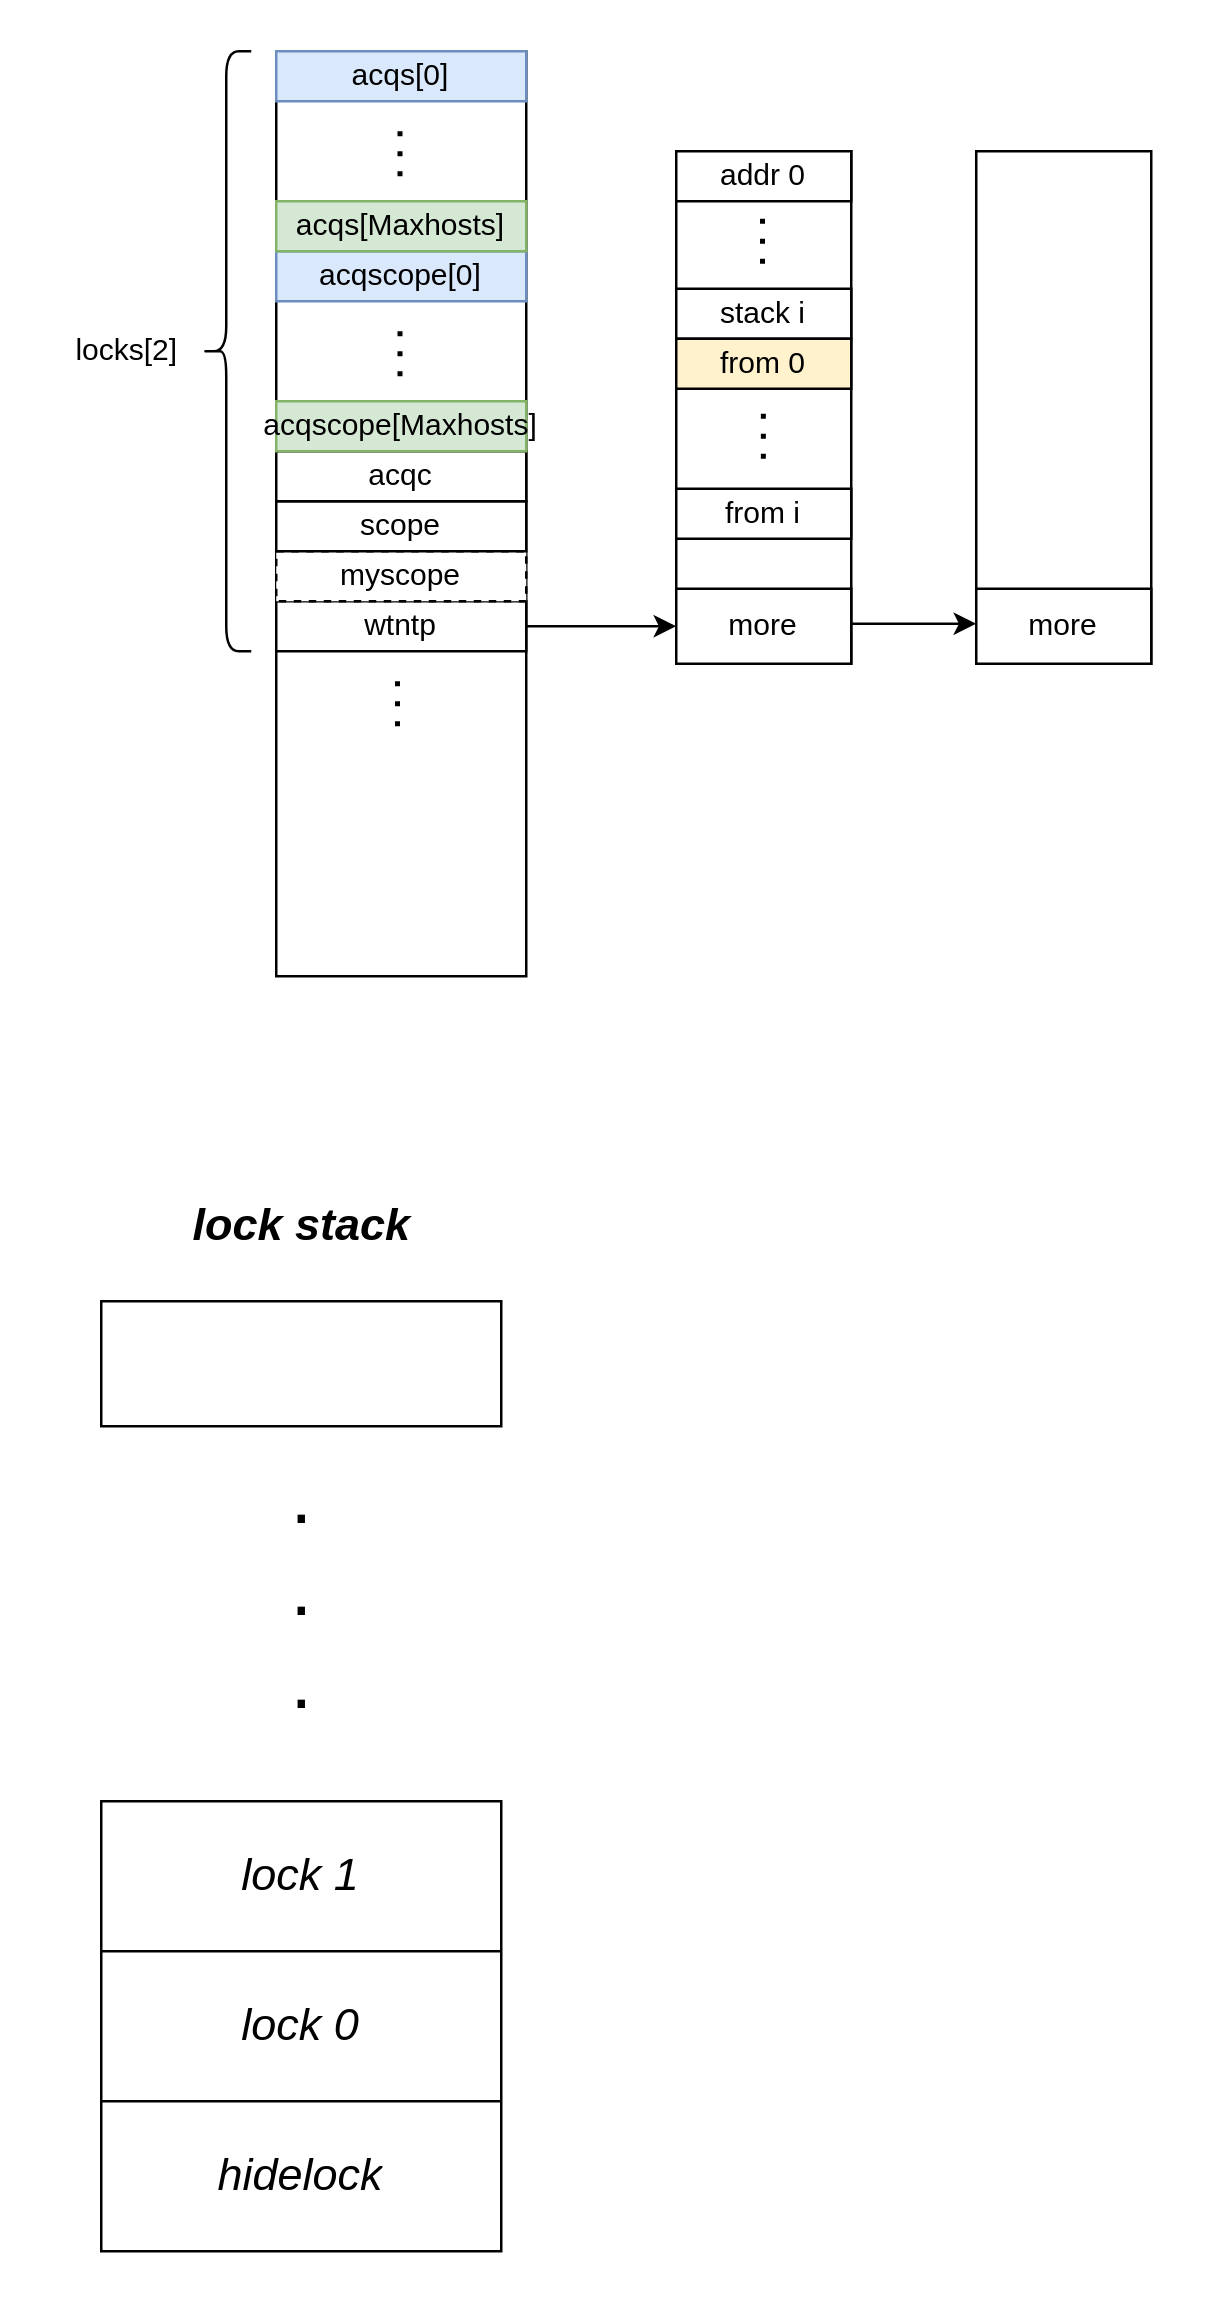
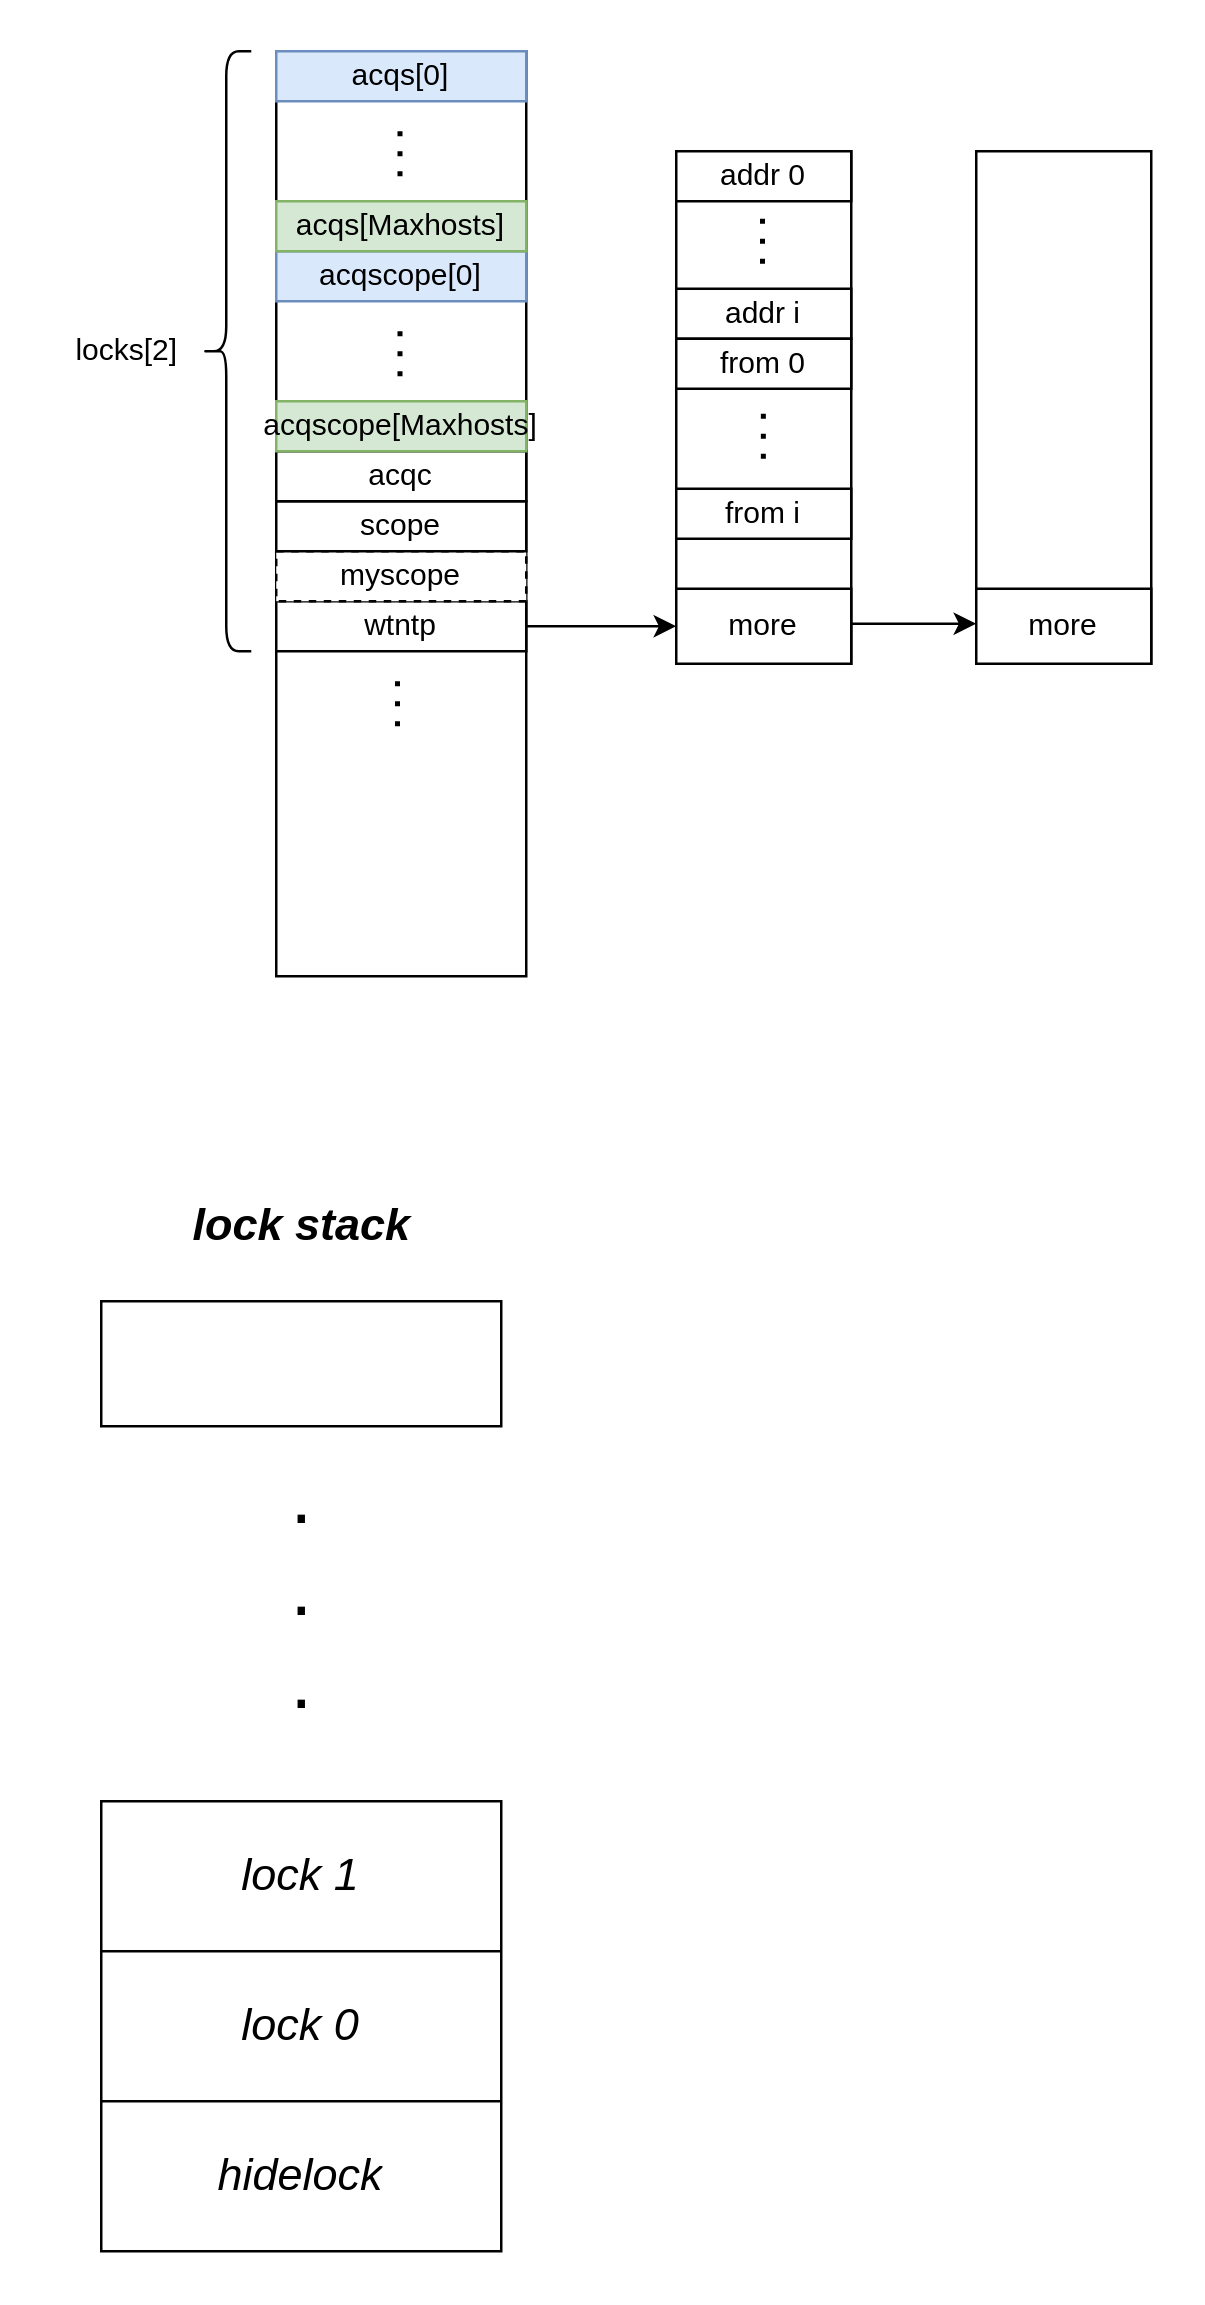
(764, 314) -> (764, 314)
(764, 364) -> (764, 364)
